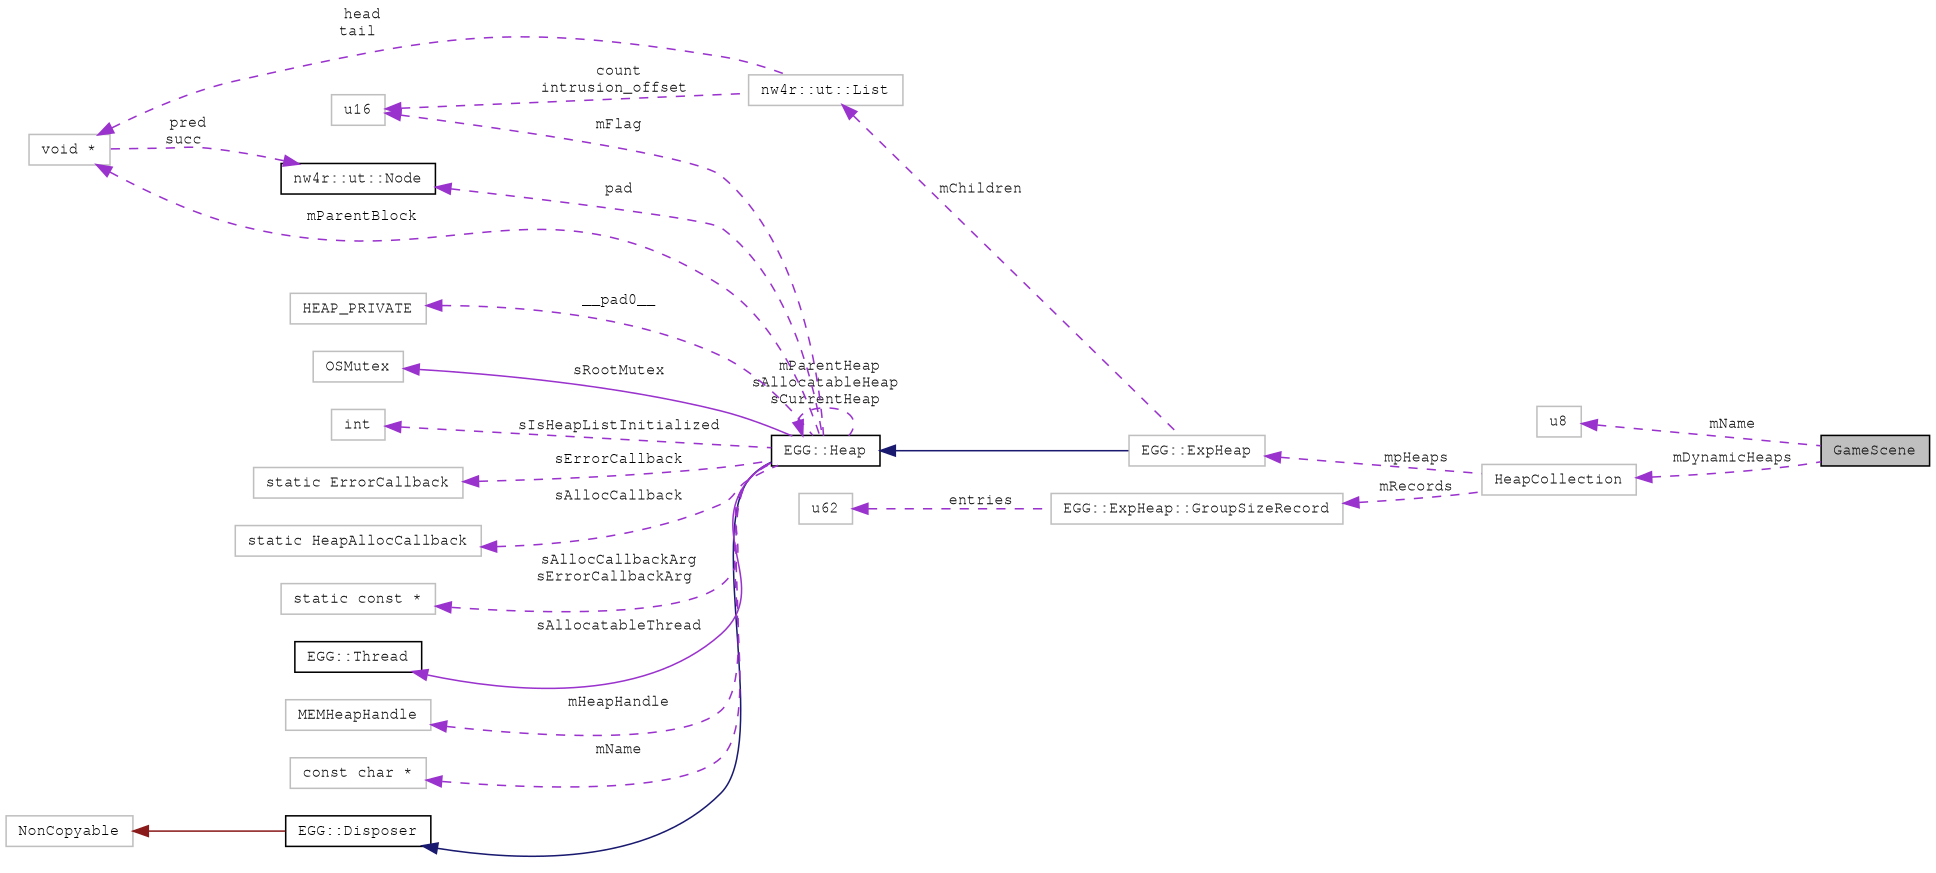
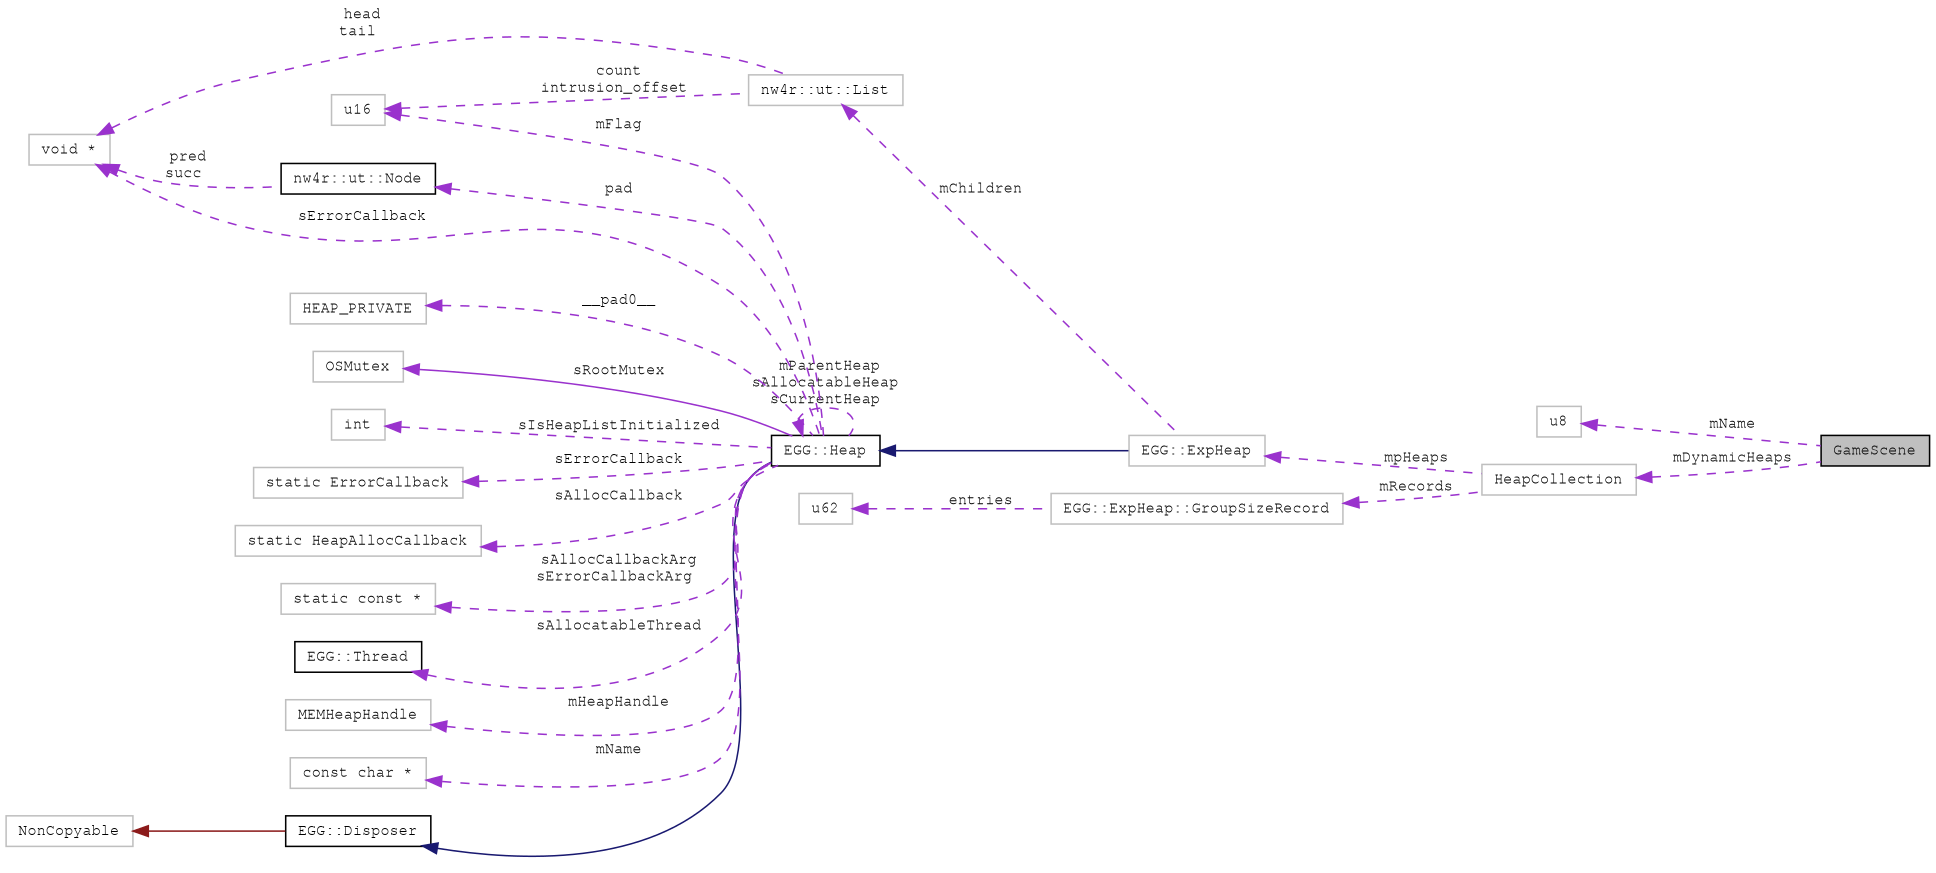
(198, 147) -> (198, 186)
(358, 216) -> (358, 216)
(673, 664) -> (673, 664)
